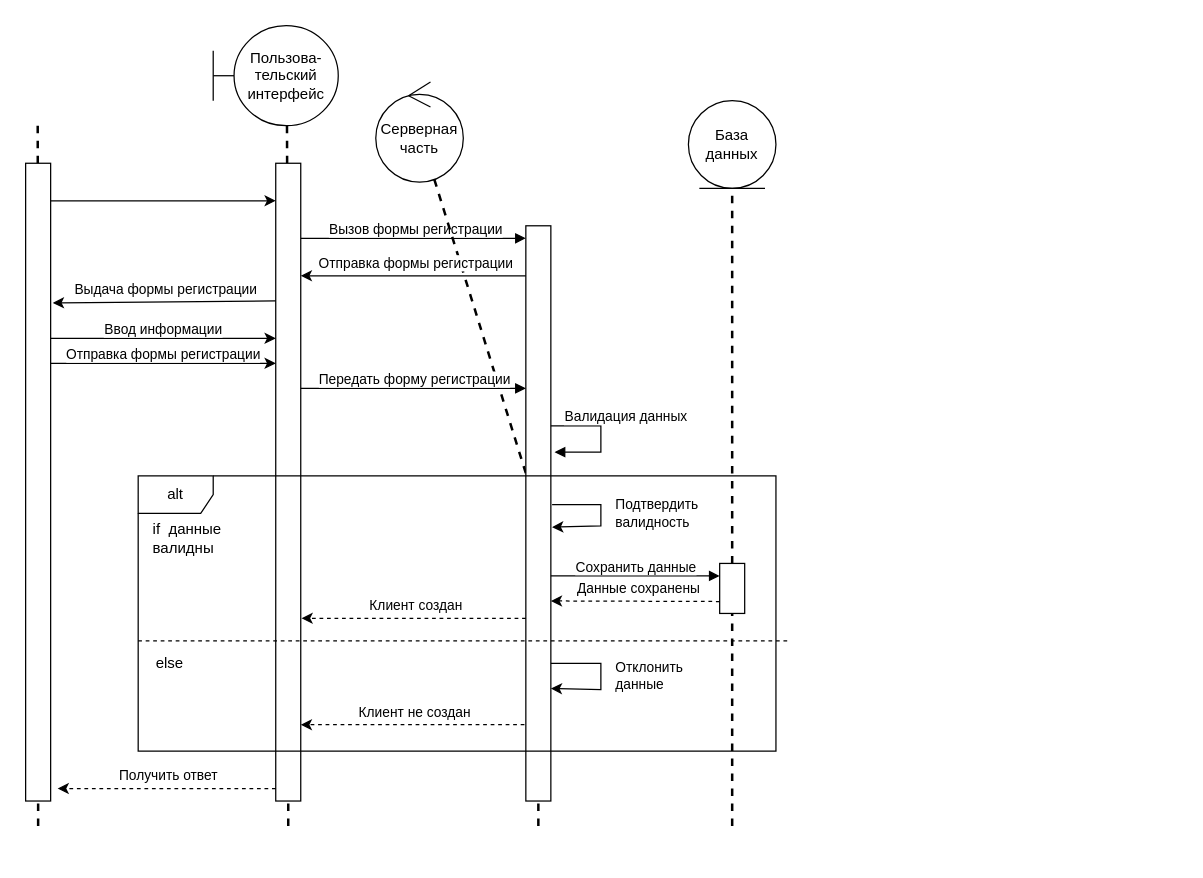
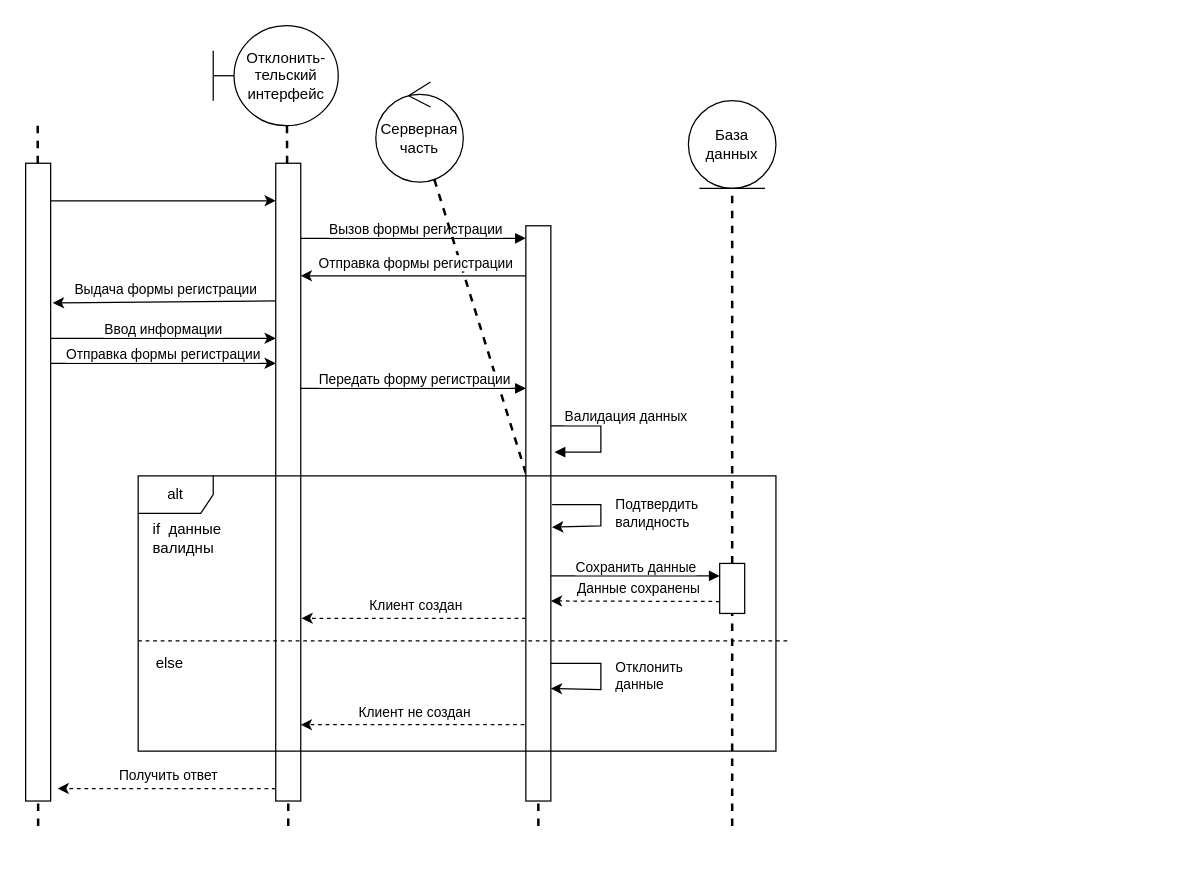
(286, 76) -> (286, 76)
